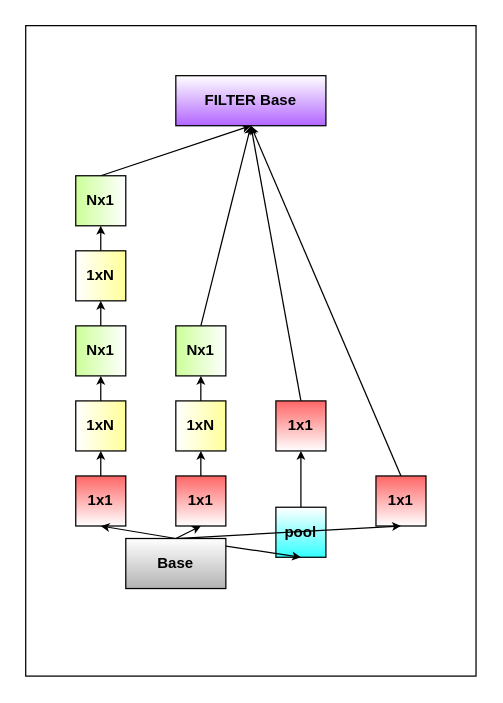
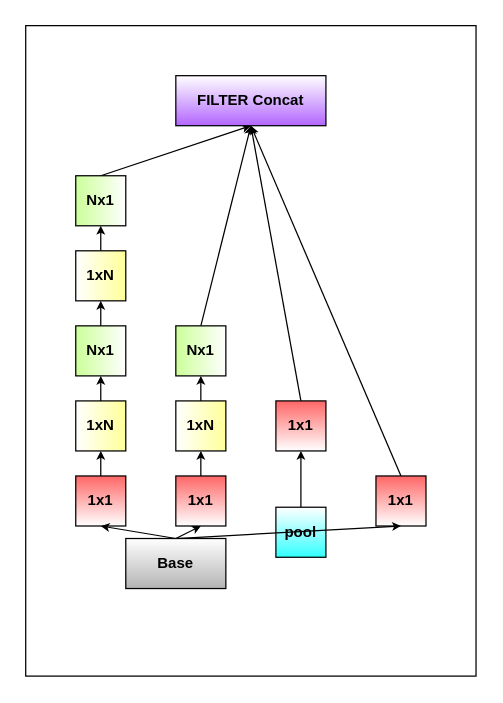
(251, 101) -> (251, 101)
(260, 551) -> none
